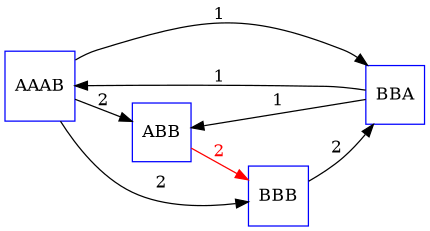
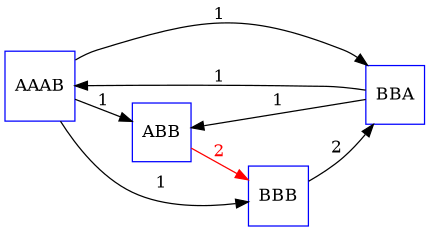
(104, 101) -> (104, 101)
(162, 183) -> (162, 183)
